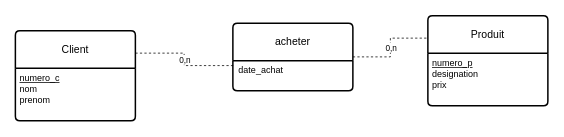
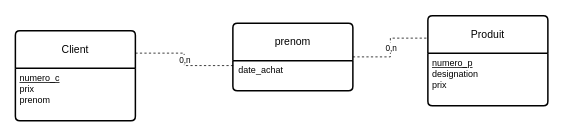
(293, 42) -> (293, 42)
(40, 89) -> (40, 89)
